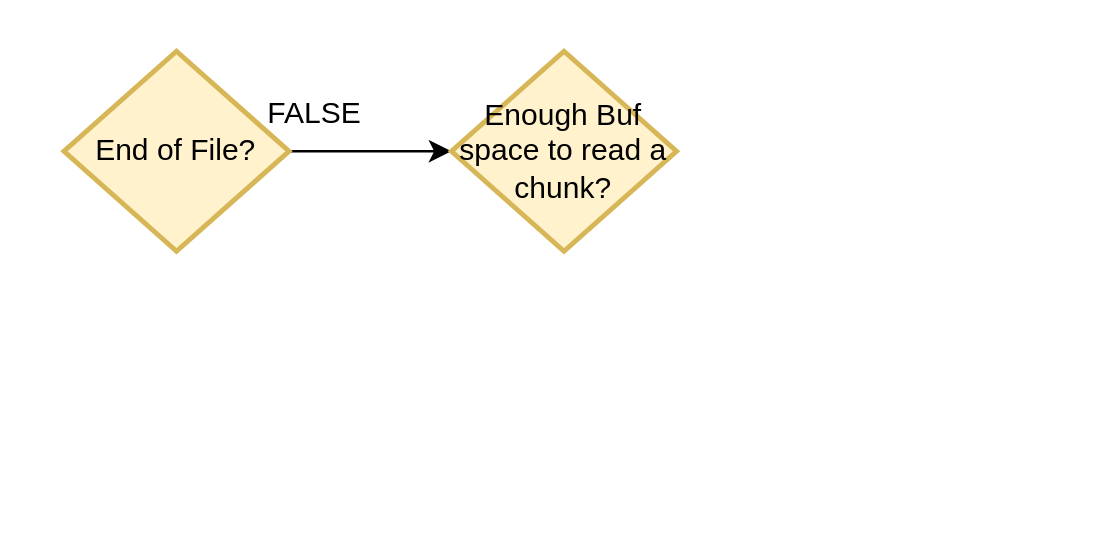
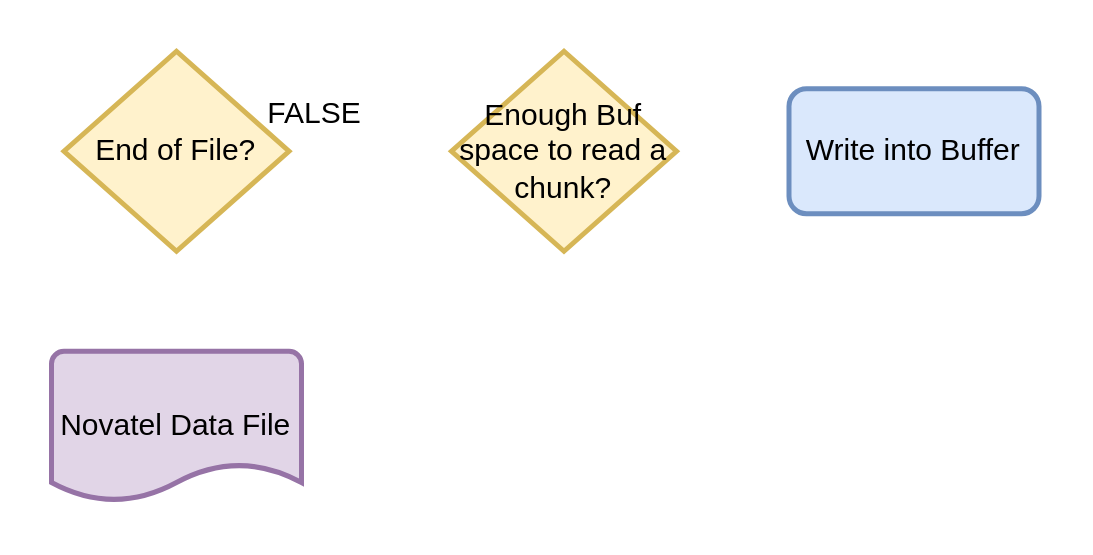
(362, 151) -> none
none -> (914, 151)
none -> (176, 426)
